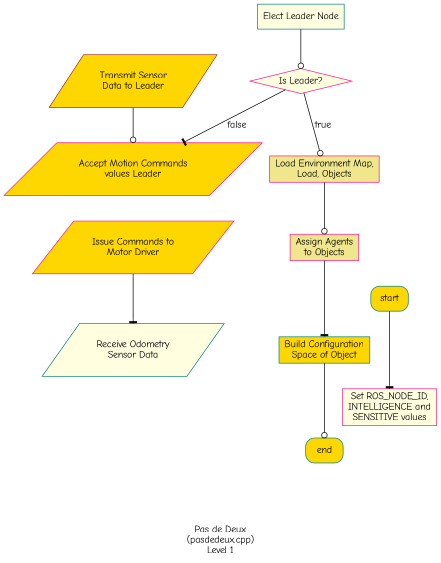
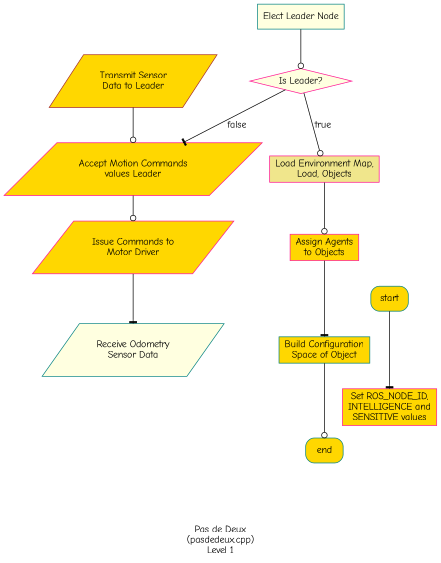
none -> (133, 205)
(324, 247) -> (324, 247)
(390, 407) -> (390, 407)
